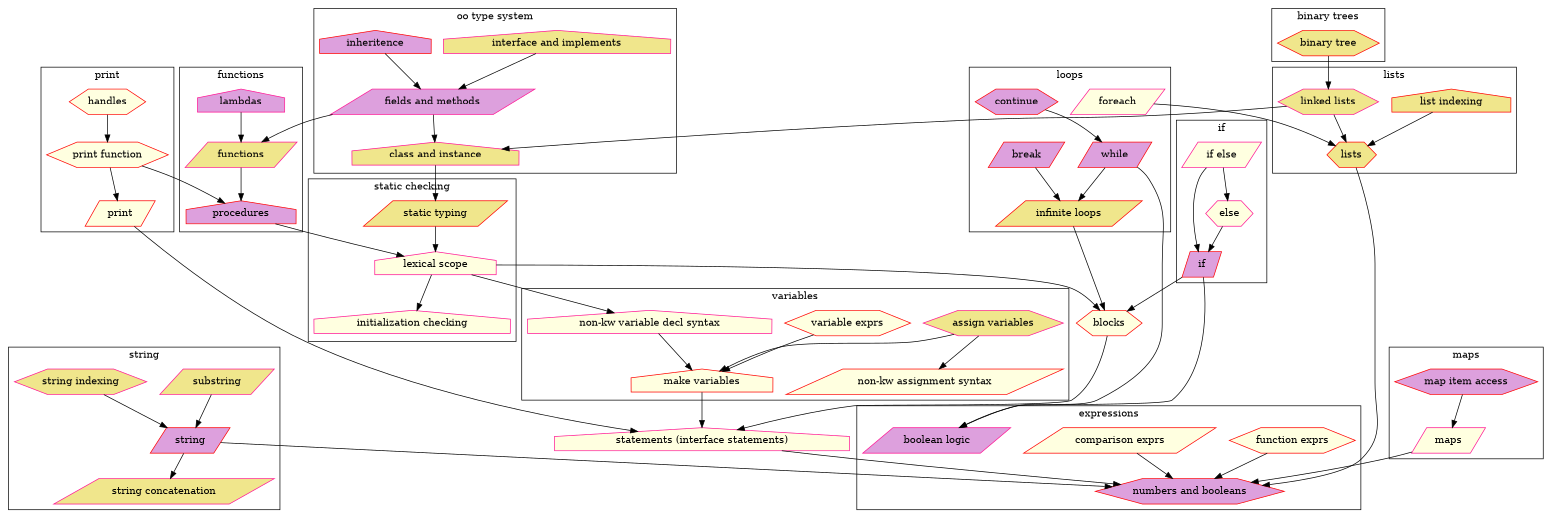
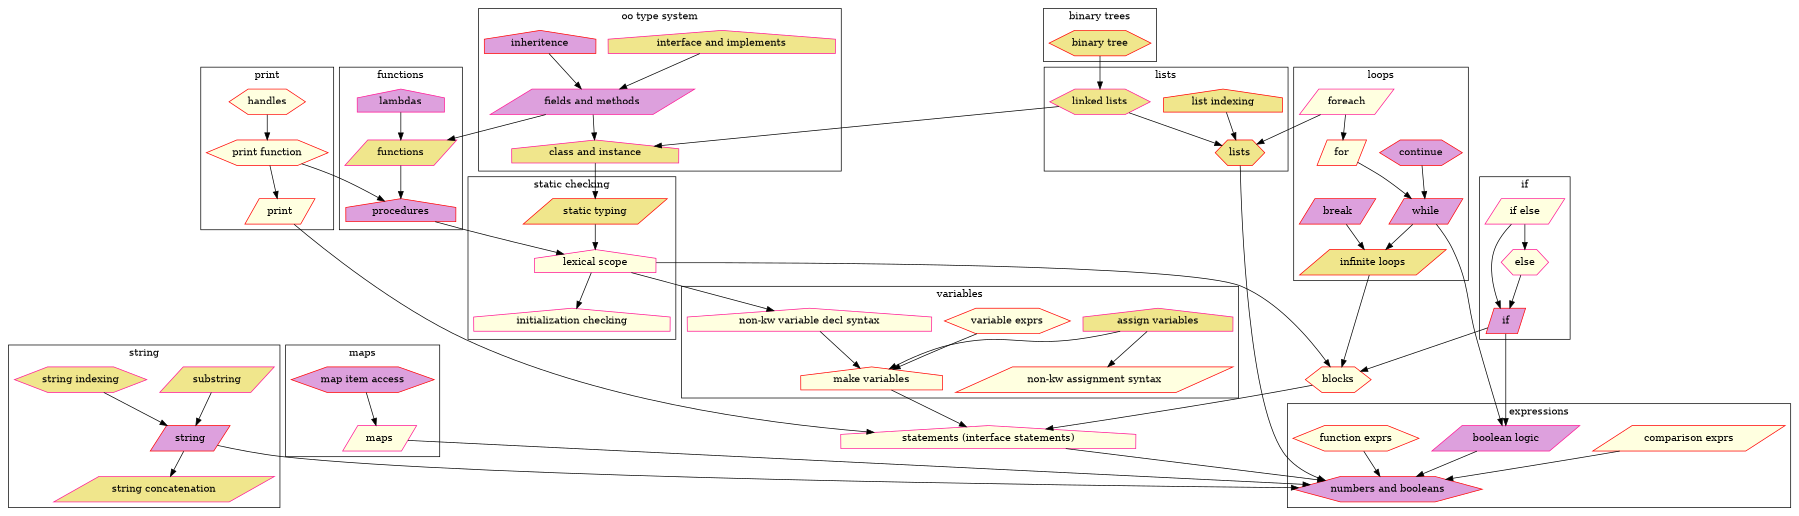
none -> (1342, 153)
(993, 323) -> (1158, 321)
none -> (1450, 462)
